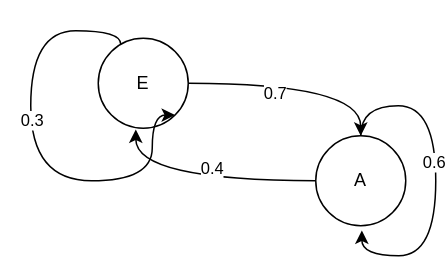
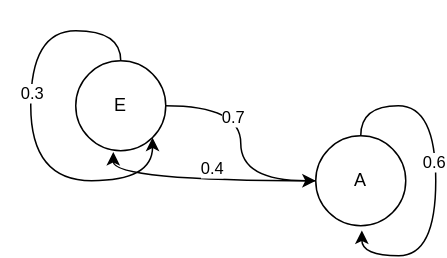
(143, 83) -> (121, 106)
